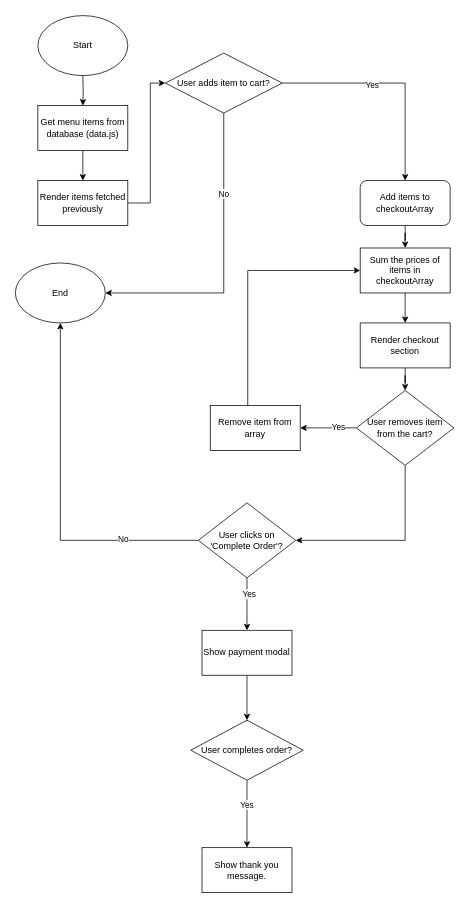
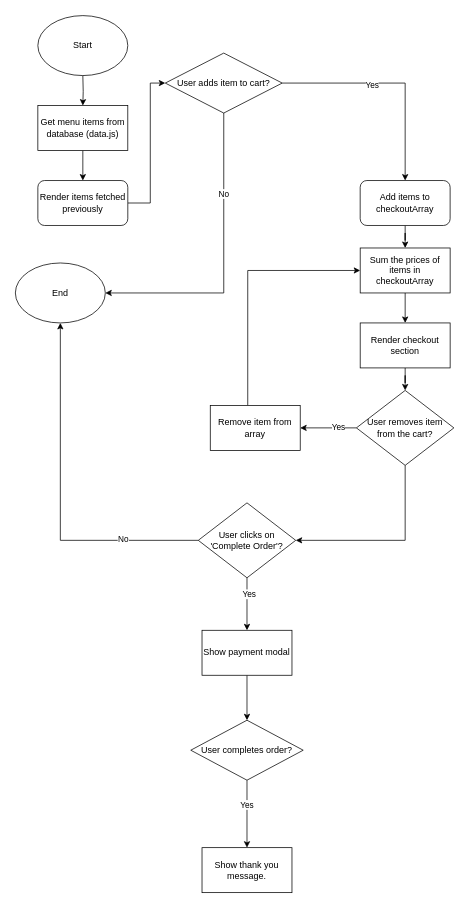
(83, 203) -> (83, 203)
